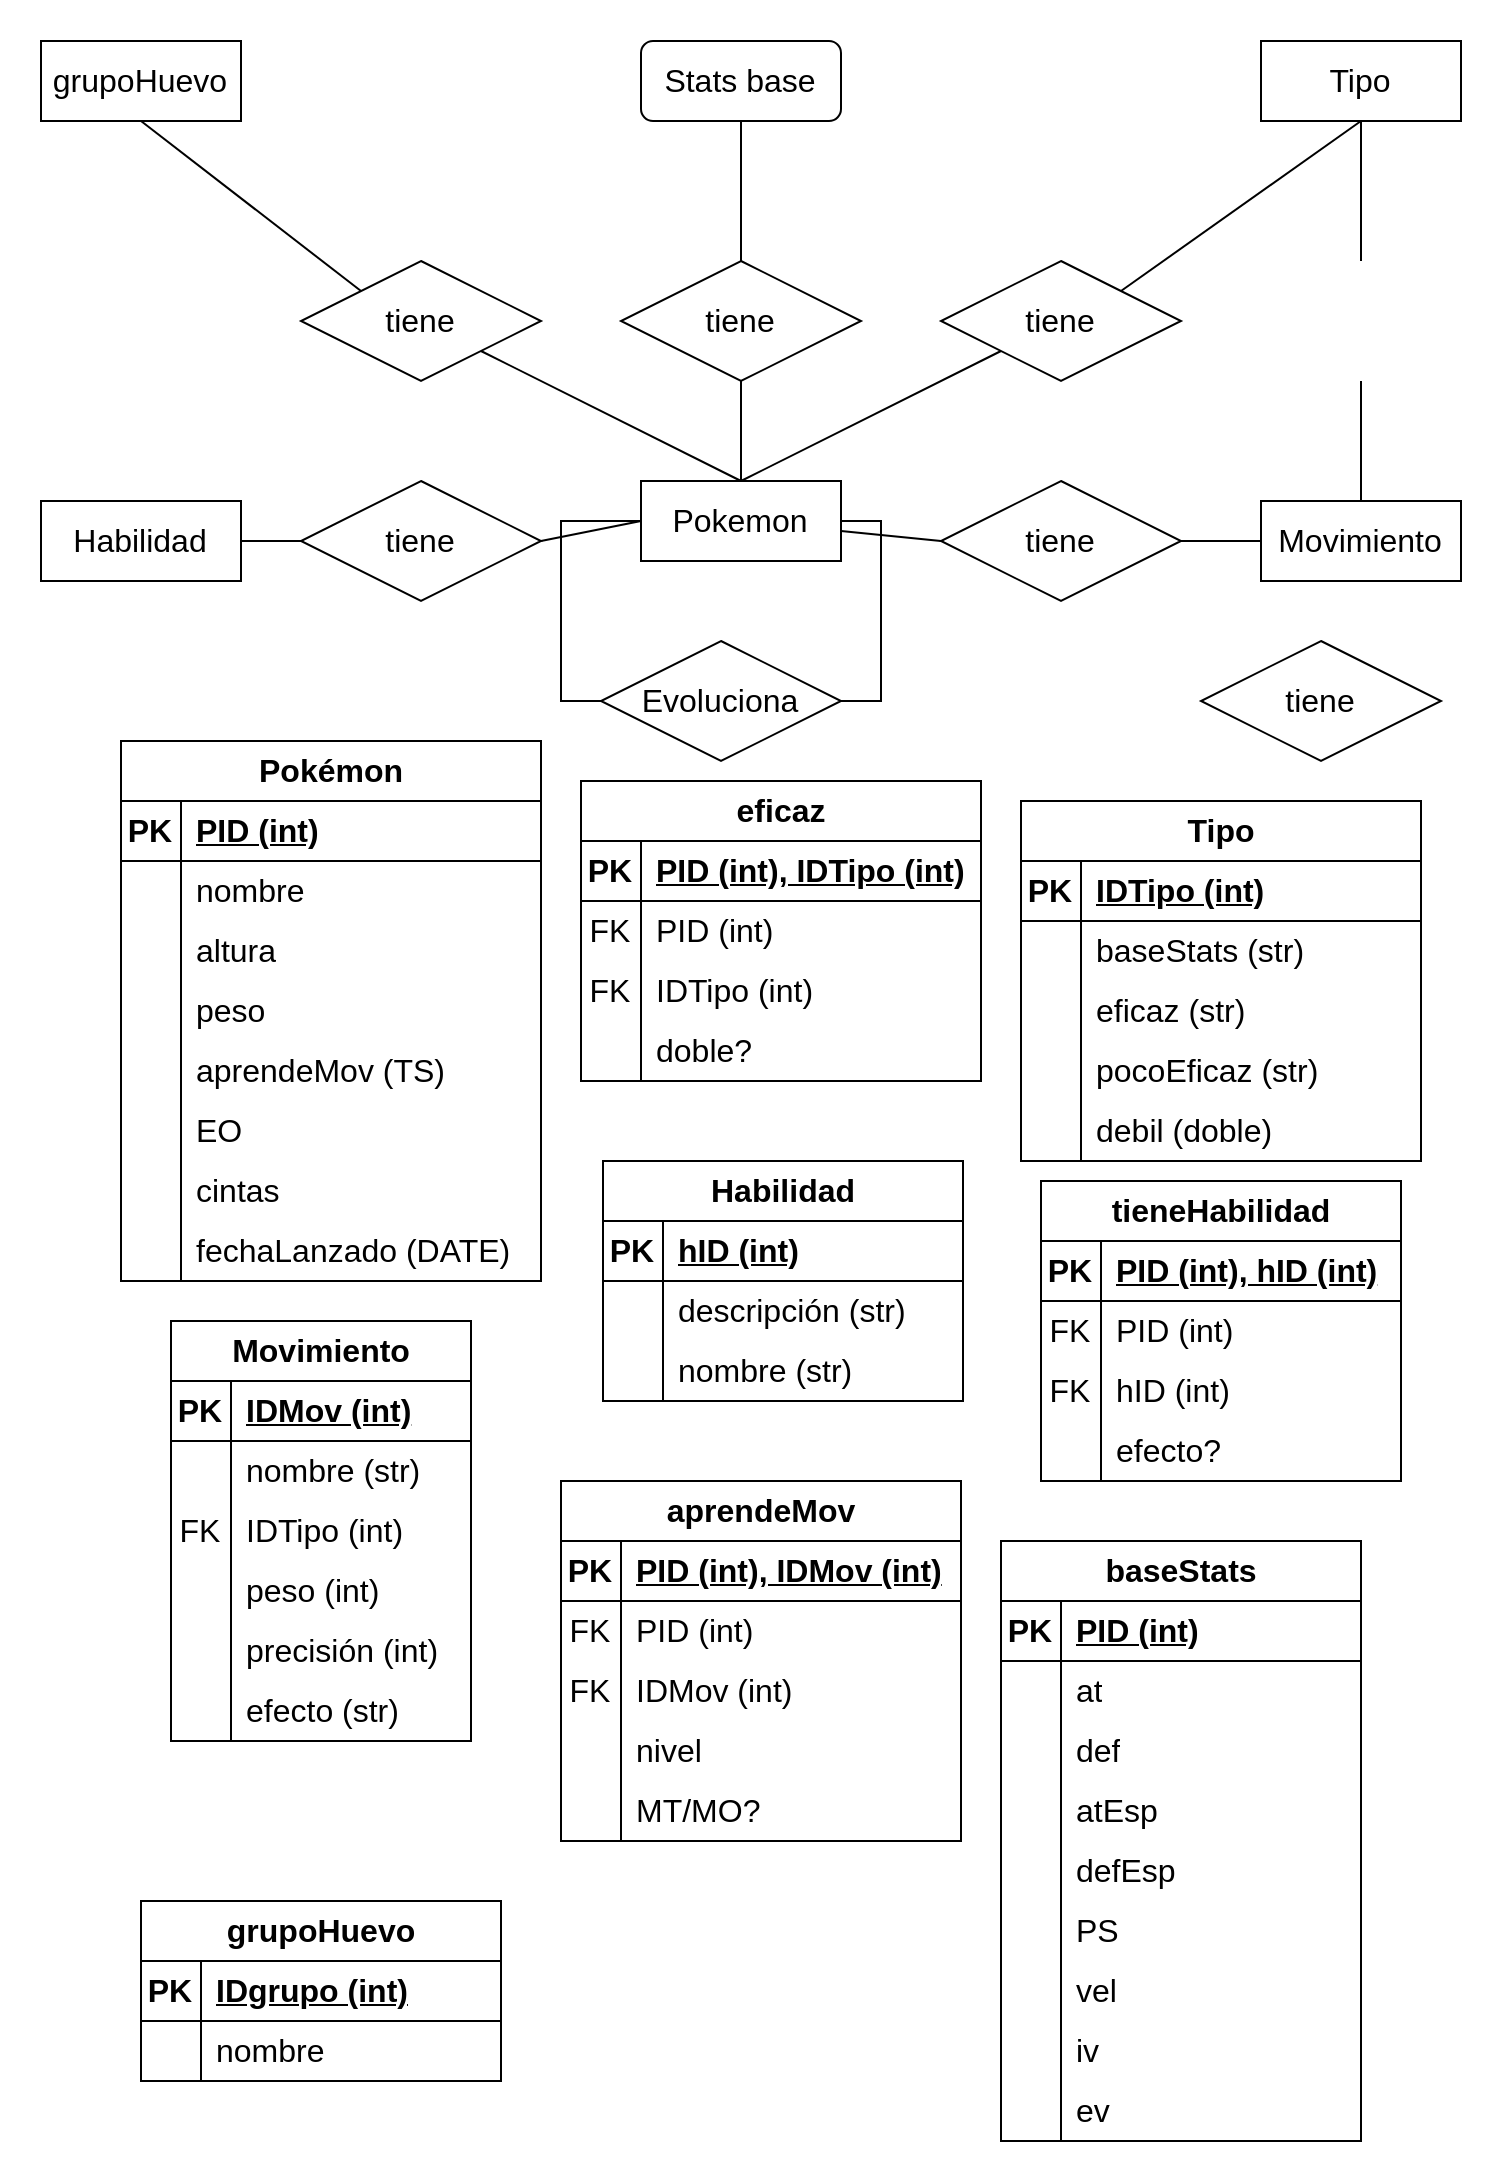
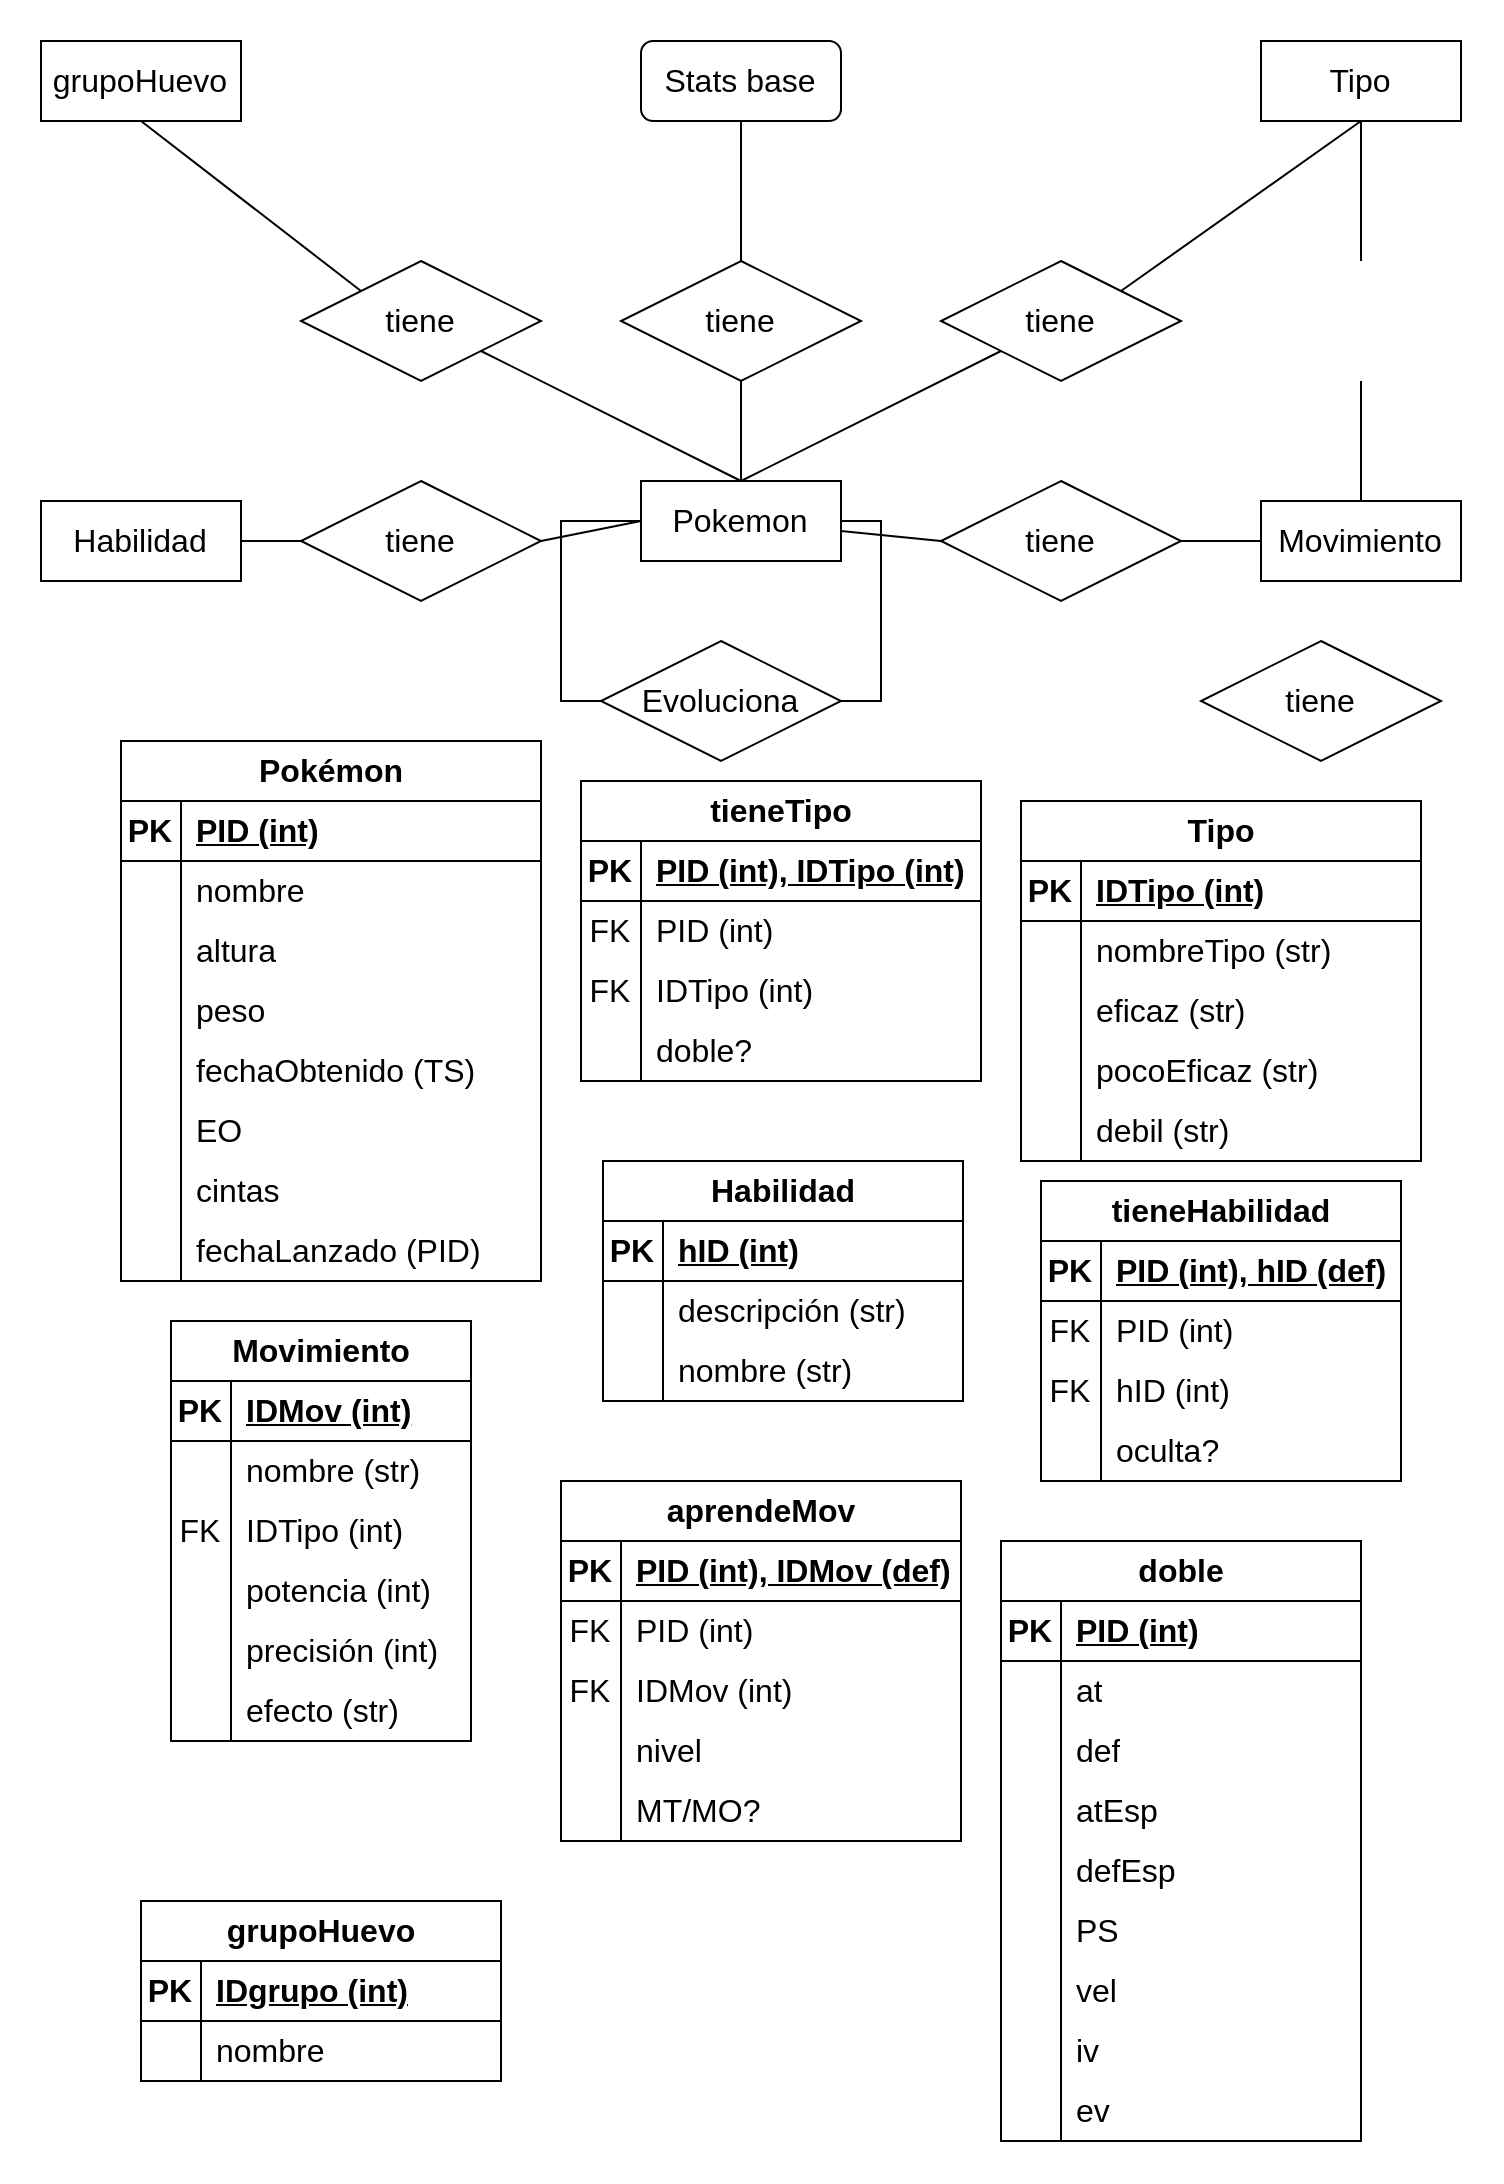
(782, 811) -> (782, 811)
(1227, 951) -> (1232, 951)
(327, 1071) -> (350, 1071)
(1197, 1131) -> (1183, 1131)
(363, 1251) -> (354, 1251)
(1259, 1271) -> (1259, 1271)
(1180, 1451) -> (1176, 1451)
(799, 1571) -> (799, 1571)
(1182, 1571) -> (1182, 1571)
(328, 1591) -> (359, 1591)
